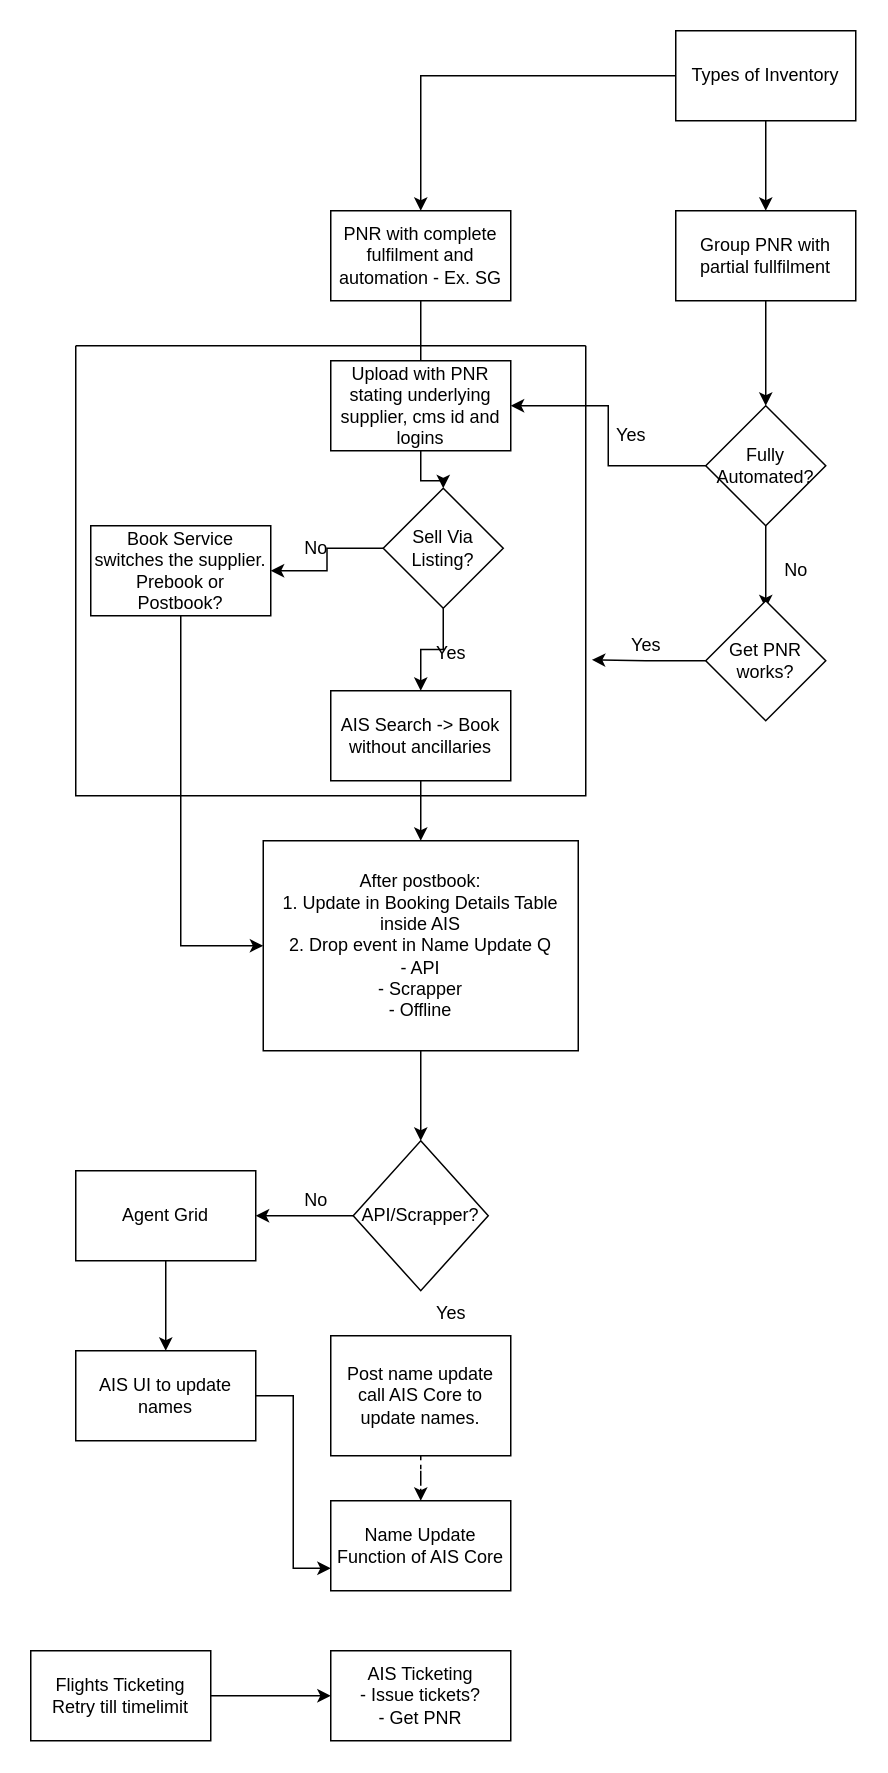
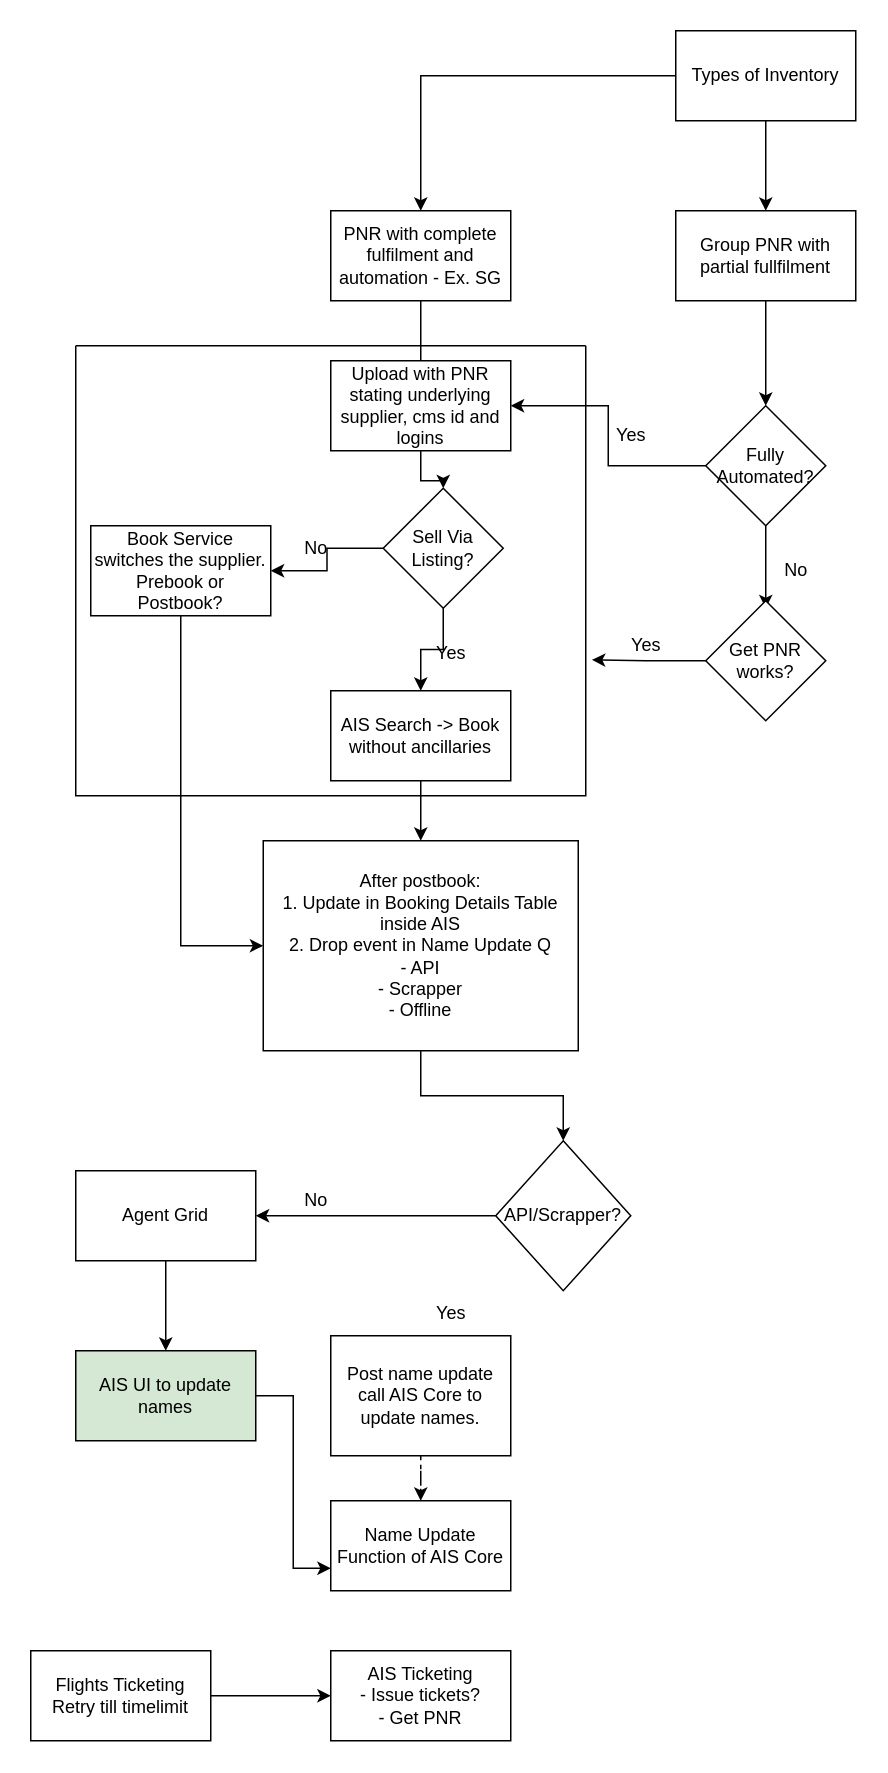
(421, 1216) -> (563, 1216)
(166, 1396) -> (166, 1396)
